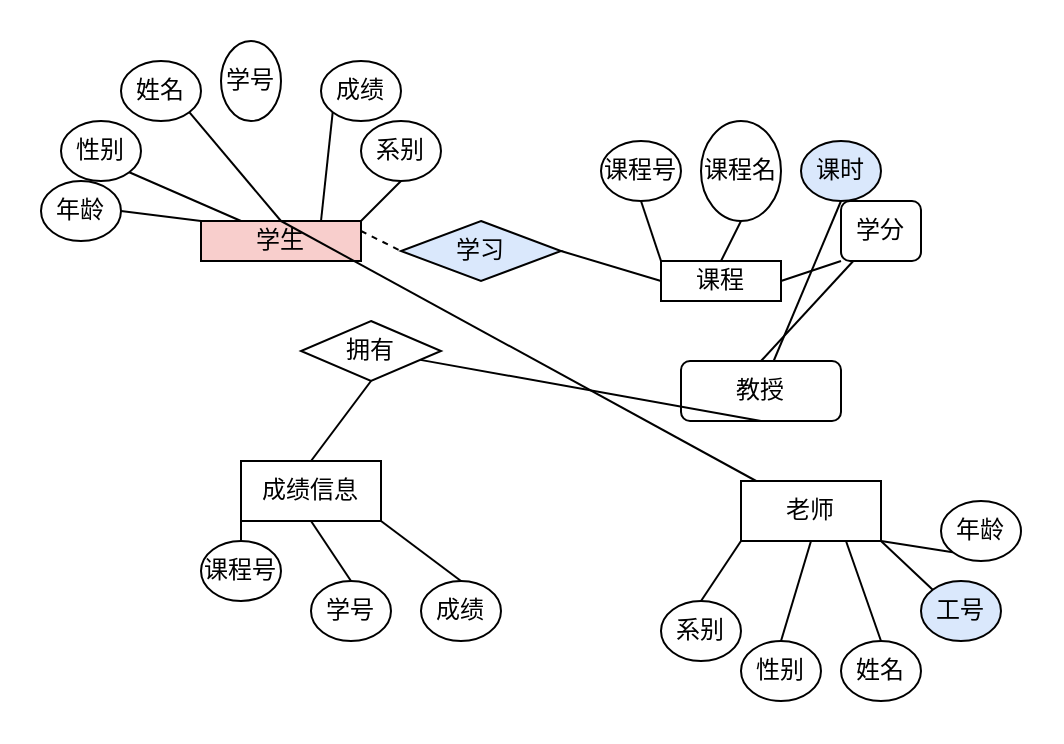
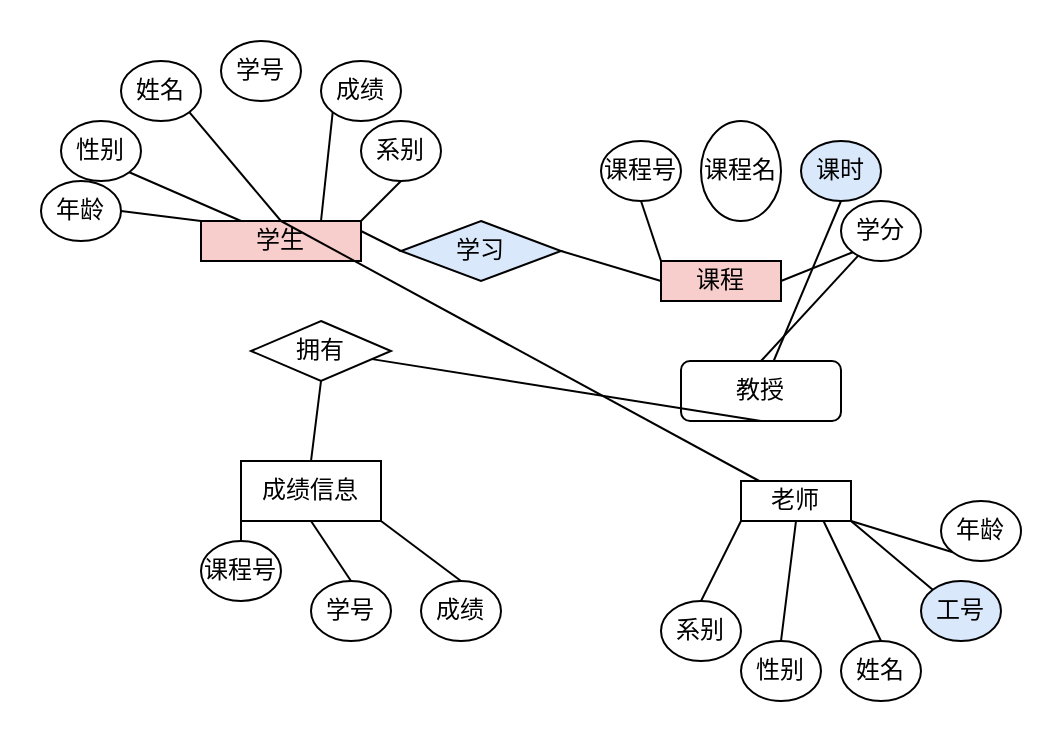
(251, 81) -> (261, 71)
(881, 231) -> (881, 231)
(382, 241) -> (382, 241)
(731, 241) -> none
(721, 281) -> (721, 281)
(371, 351) -> (321, 351)
(811, 511) -> (796, 501)
